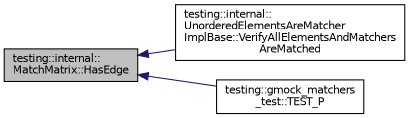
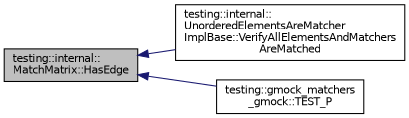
(290, 97) -> (290, 97)
